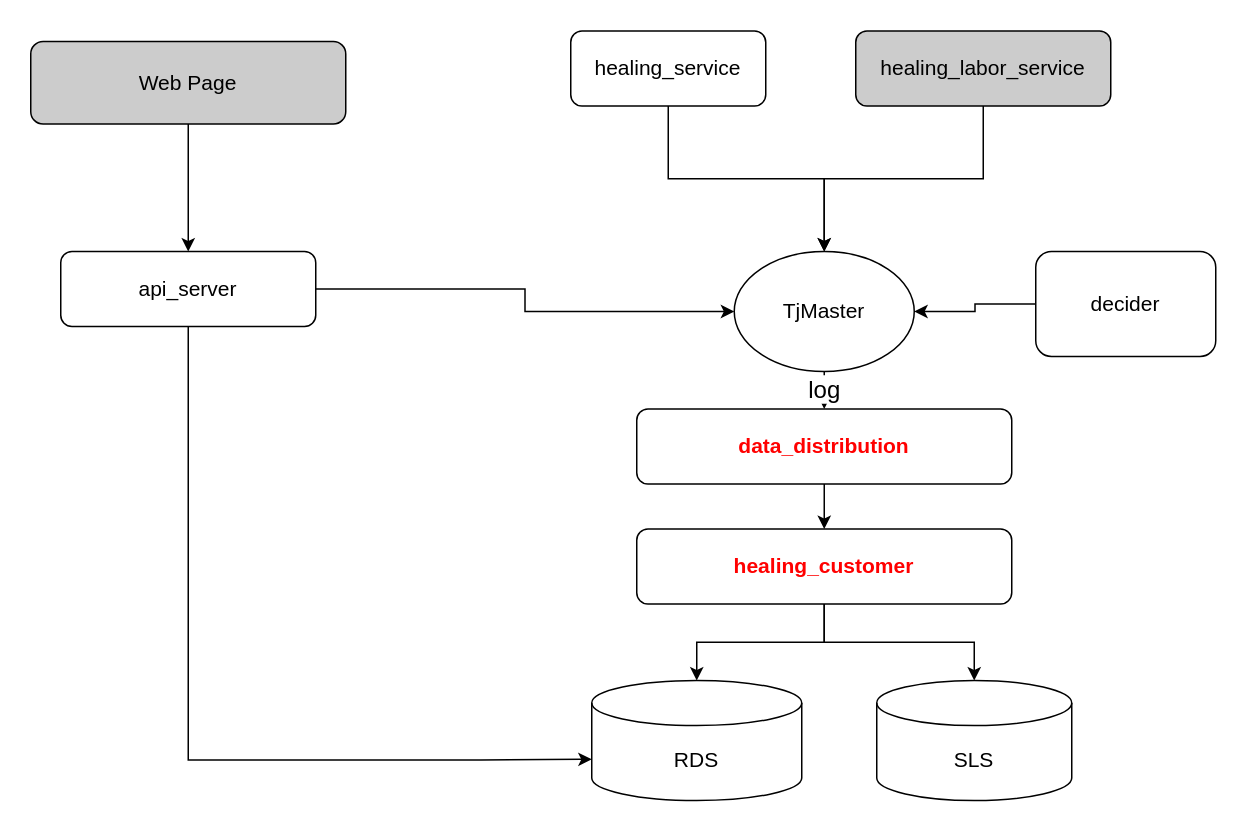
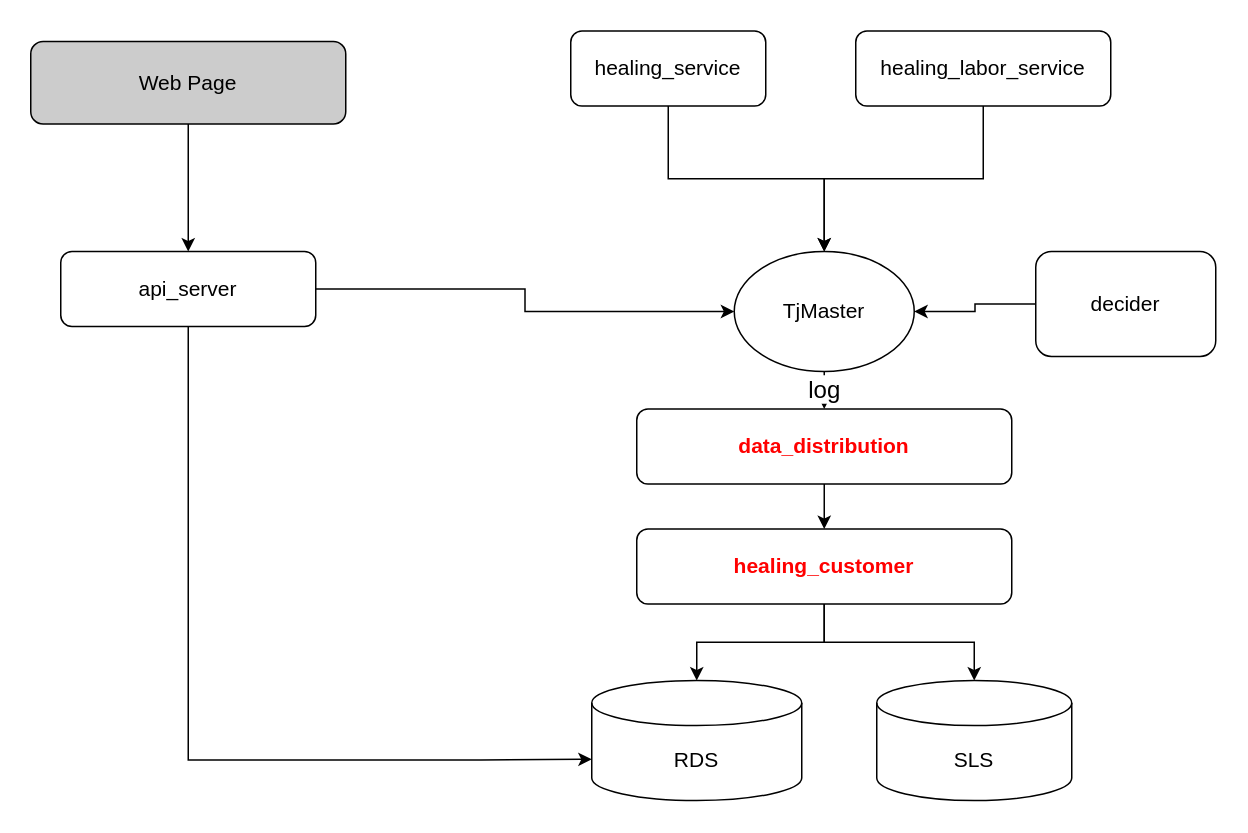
(983, 68) -> (983, 68)
